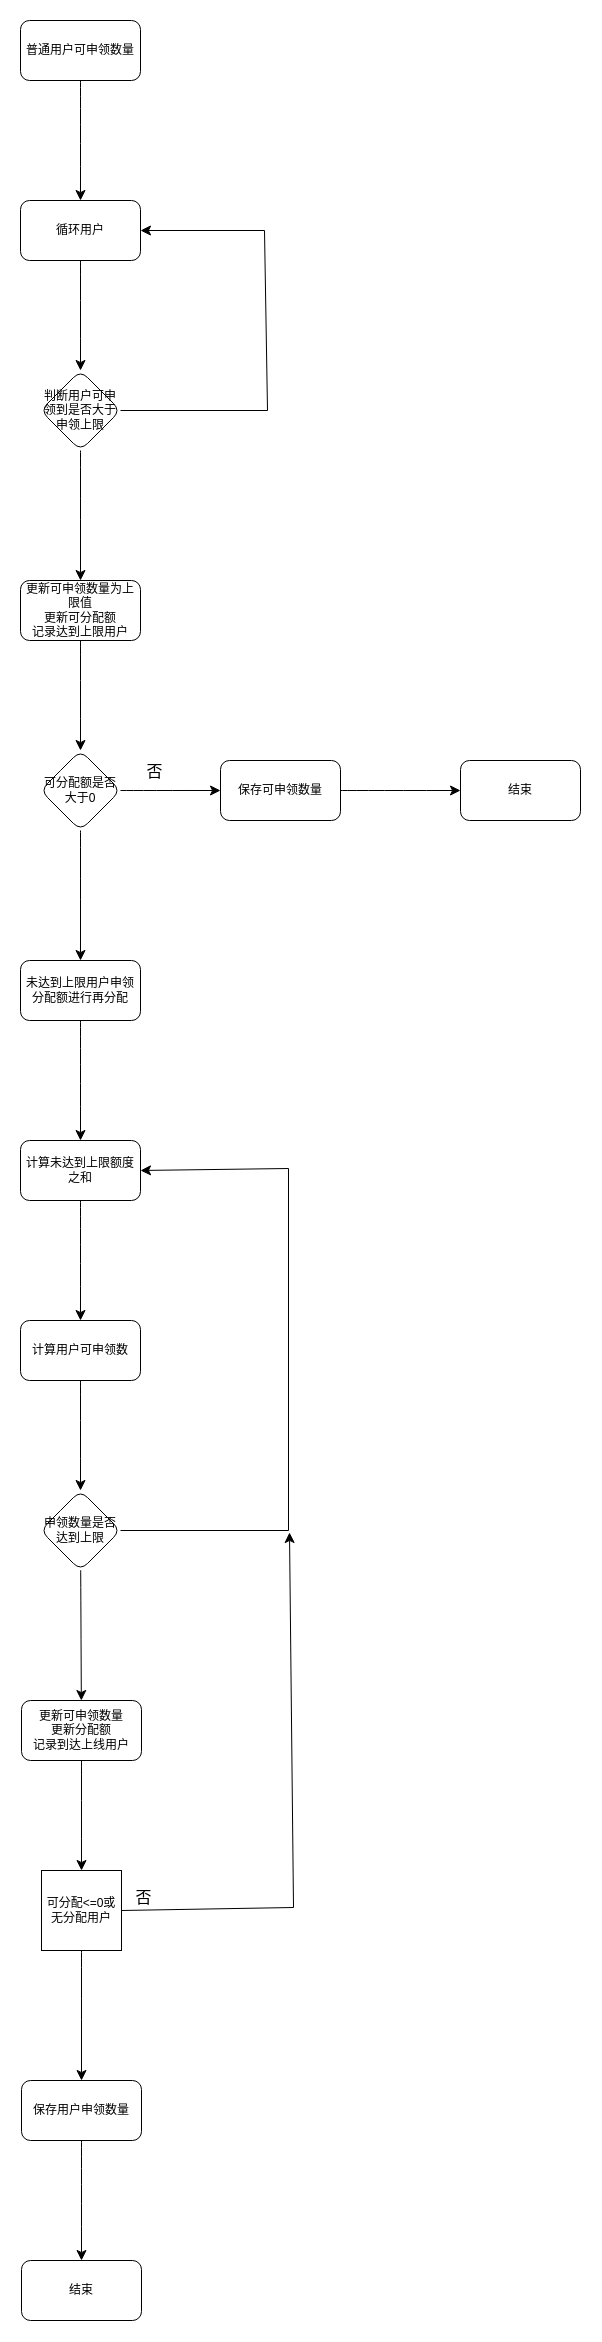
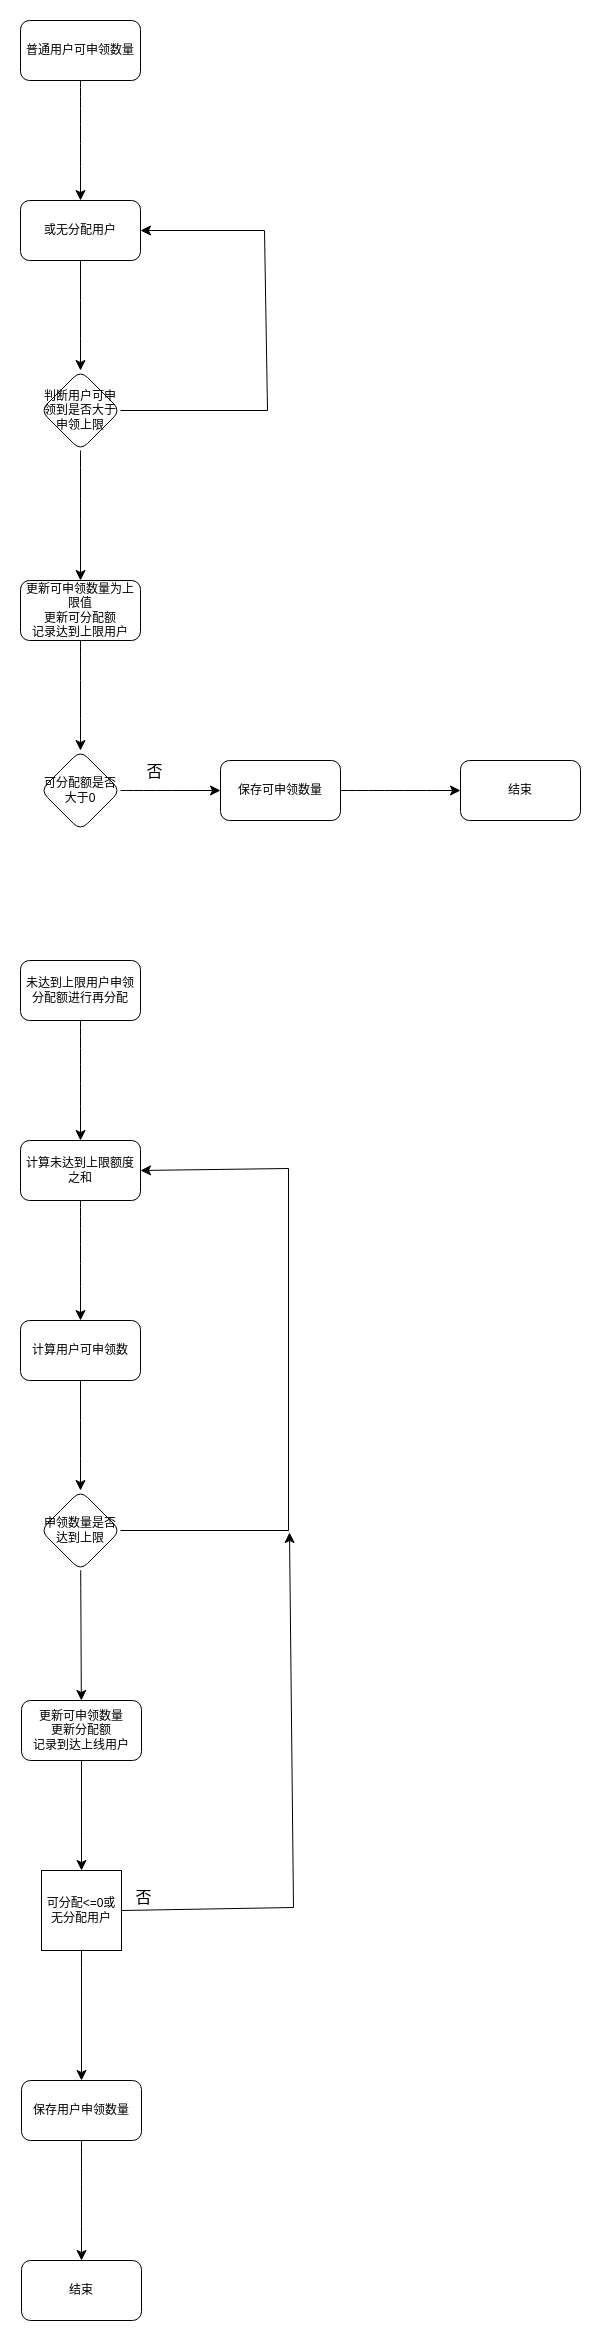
(81, 231) -> (81, 231)
(81, 892) -> none
